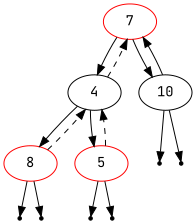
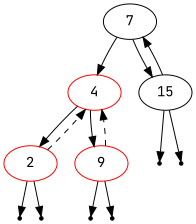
(130, 22) -> (130, 22)
(116, 63) -> none
(95, 93) -> (95, 93)
(165, 93) -> (165, 93)
(31, 163) -> (31, 163)
(101, 163) -> (101, 163)
